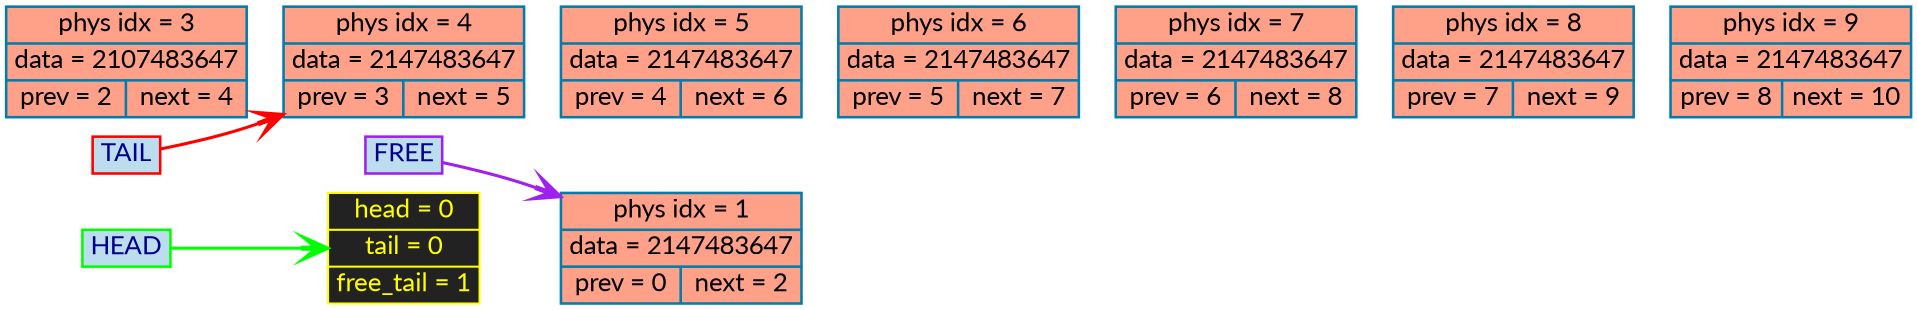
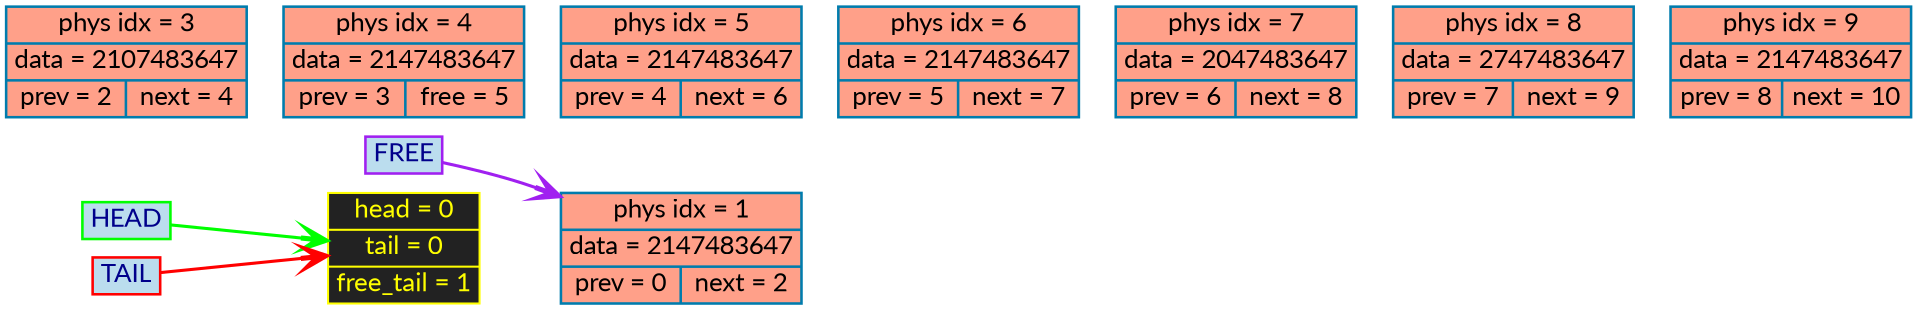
(1236, 60) -> (1236, 60)
(1513, 60) -> (1513, 60)
(464, 97) -> (465, 97)
(210, 138) -> (231, 265)
